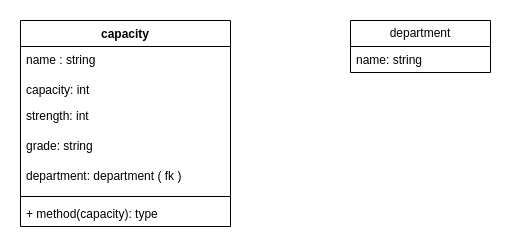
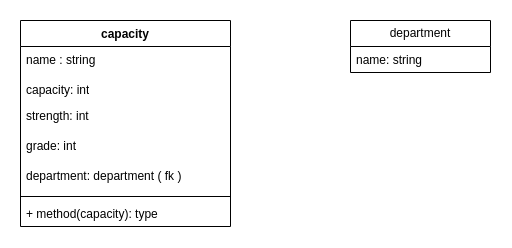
(66, 147) -> (55, 147)
